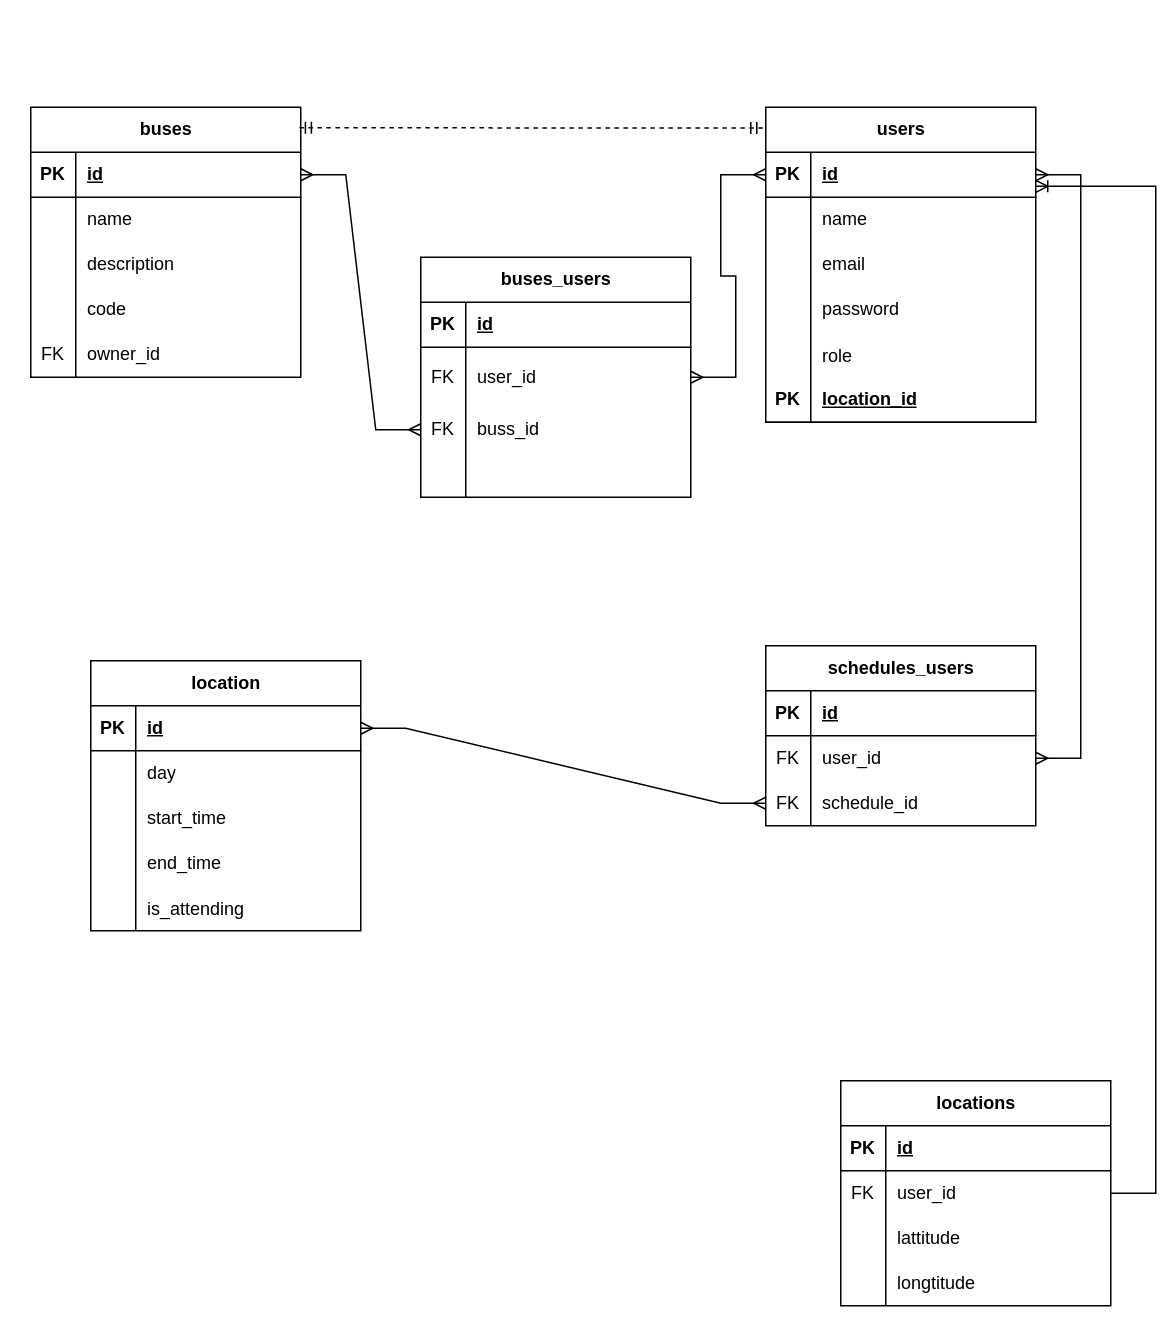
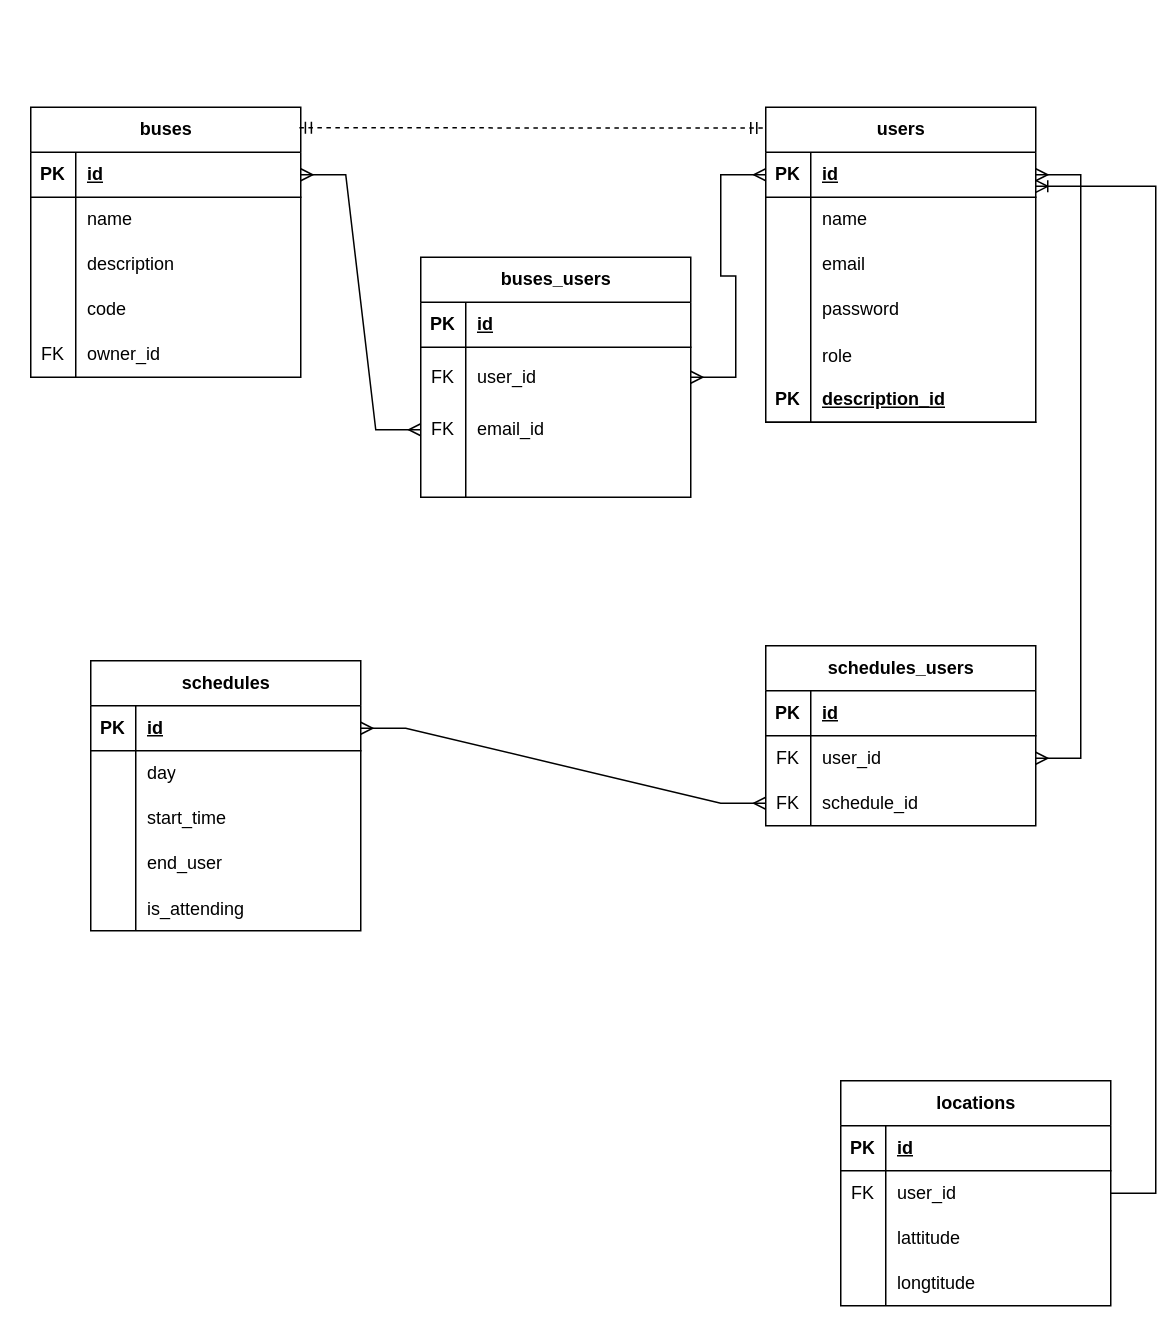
(871, 400) -> (886, 400)
(511, 430) -> (511, 430)
(227, 683) -> (227, 683)
(186, 863) -> (188, 863)
